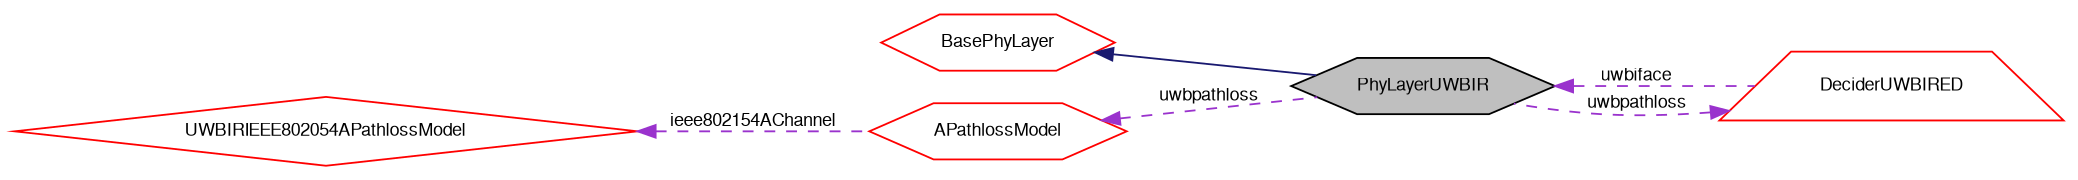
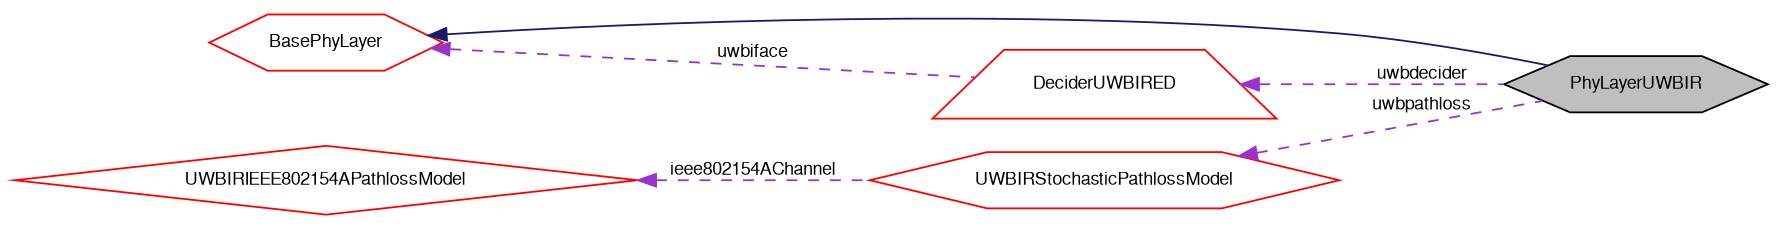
(1664, 86) -> (713, 63)
(1637, 103) -> (1422, 74)
(326, 131) -> (326, 180)
(998, 131) -> (1104, 180)
